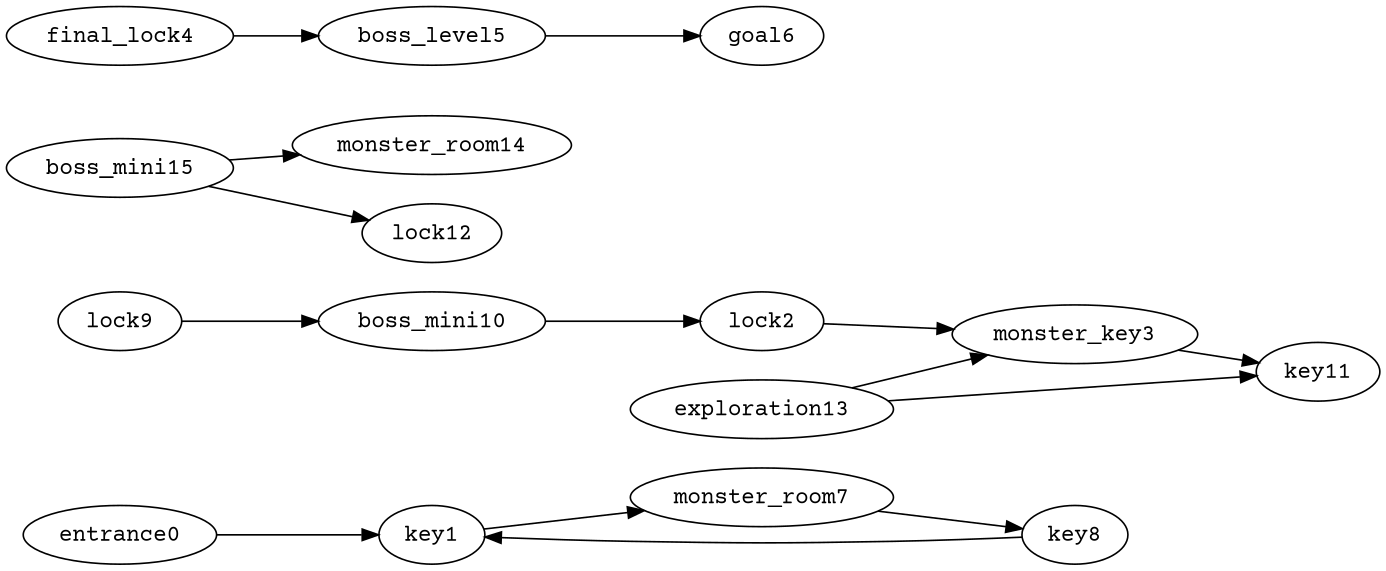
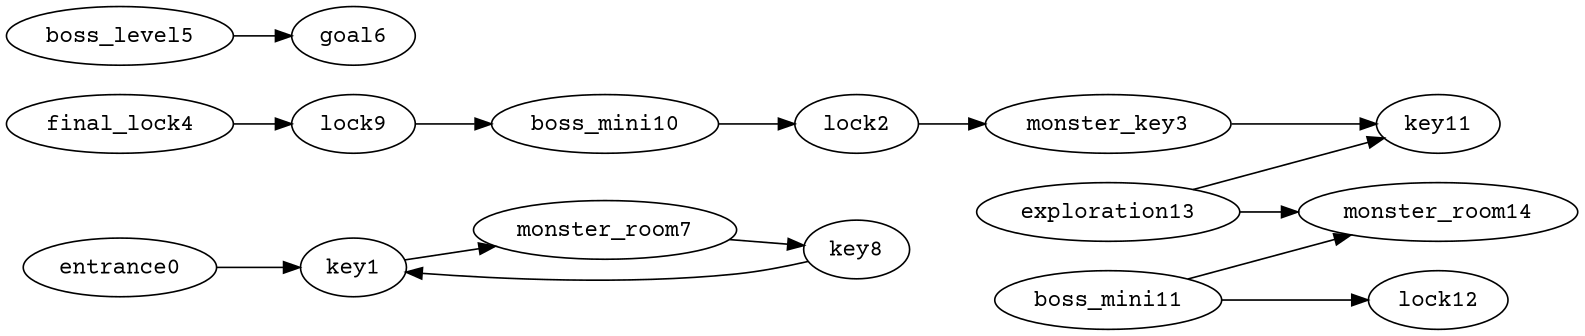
(268, 36) -> (254, 124)
(120, 168) -> (1108, 300)
(912, 373) -> (1261, 212)
